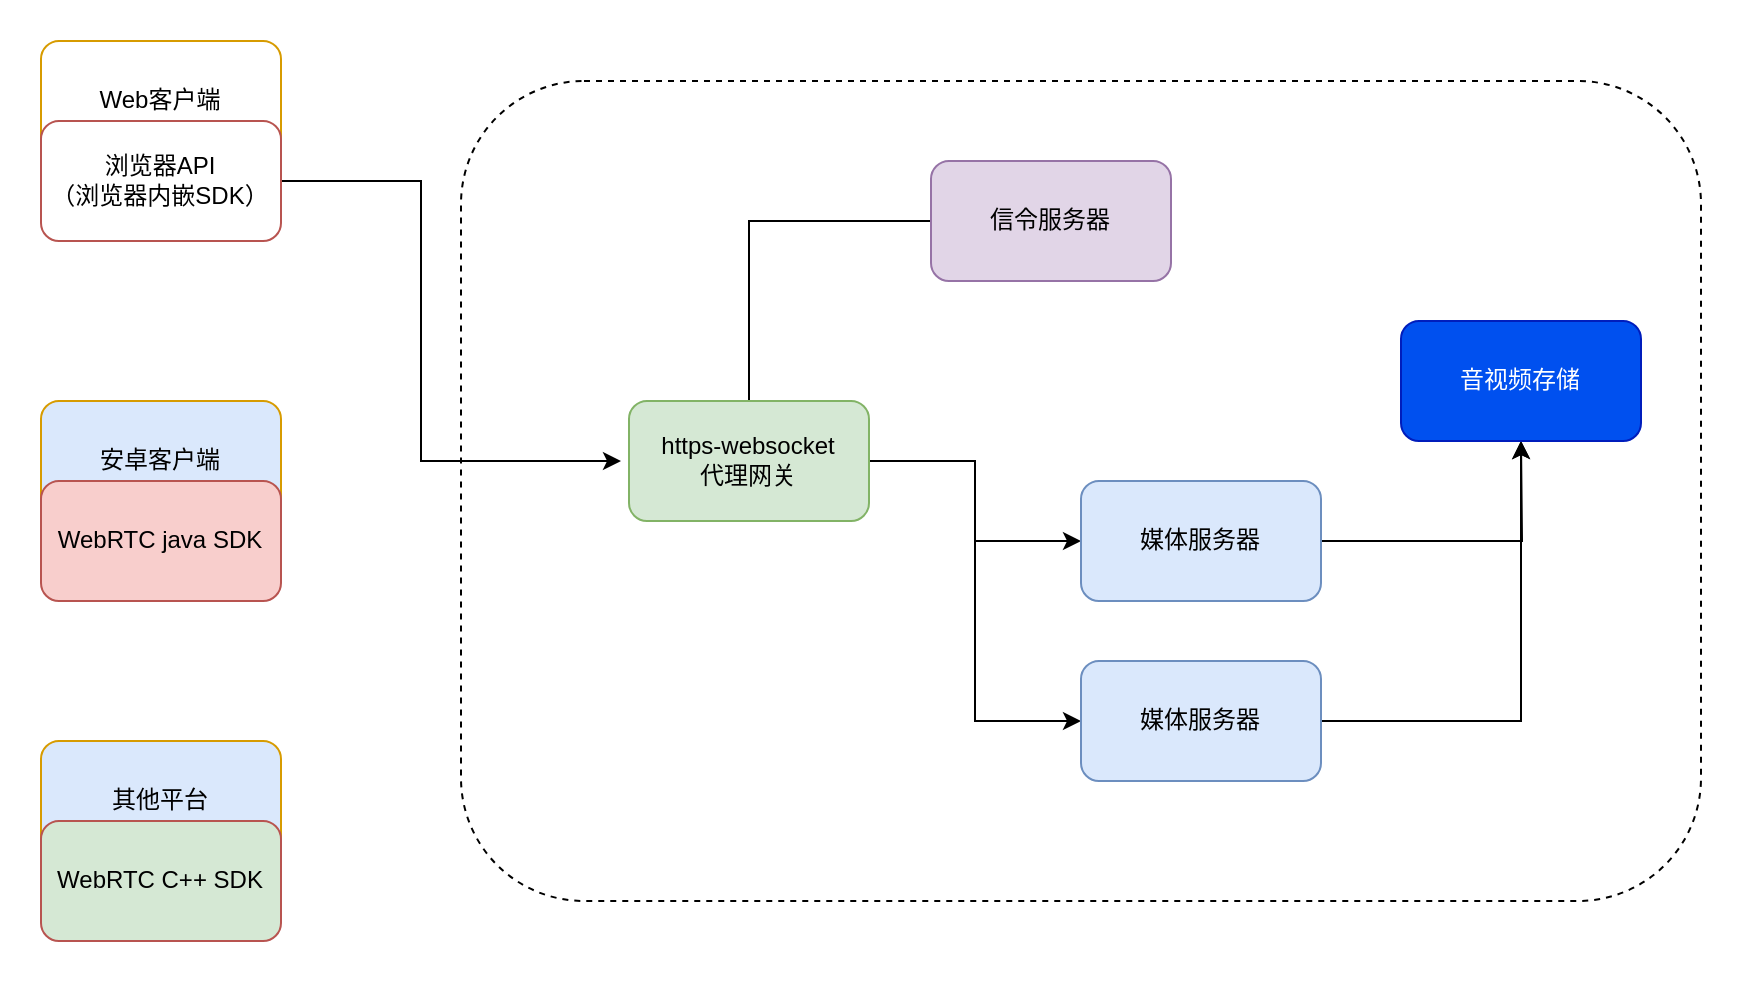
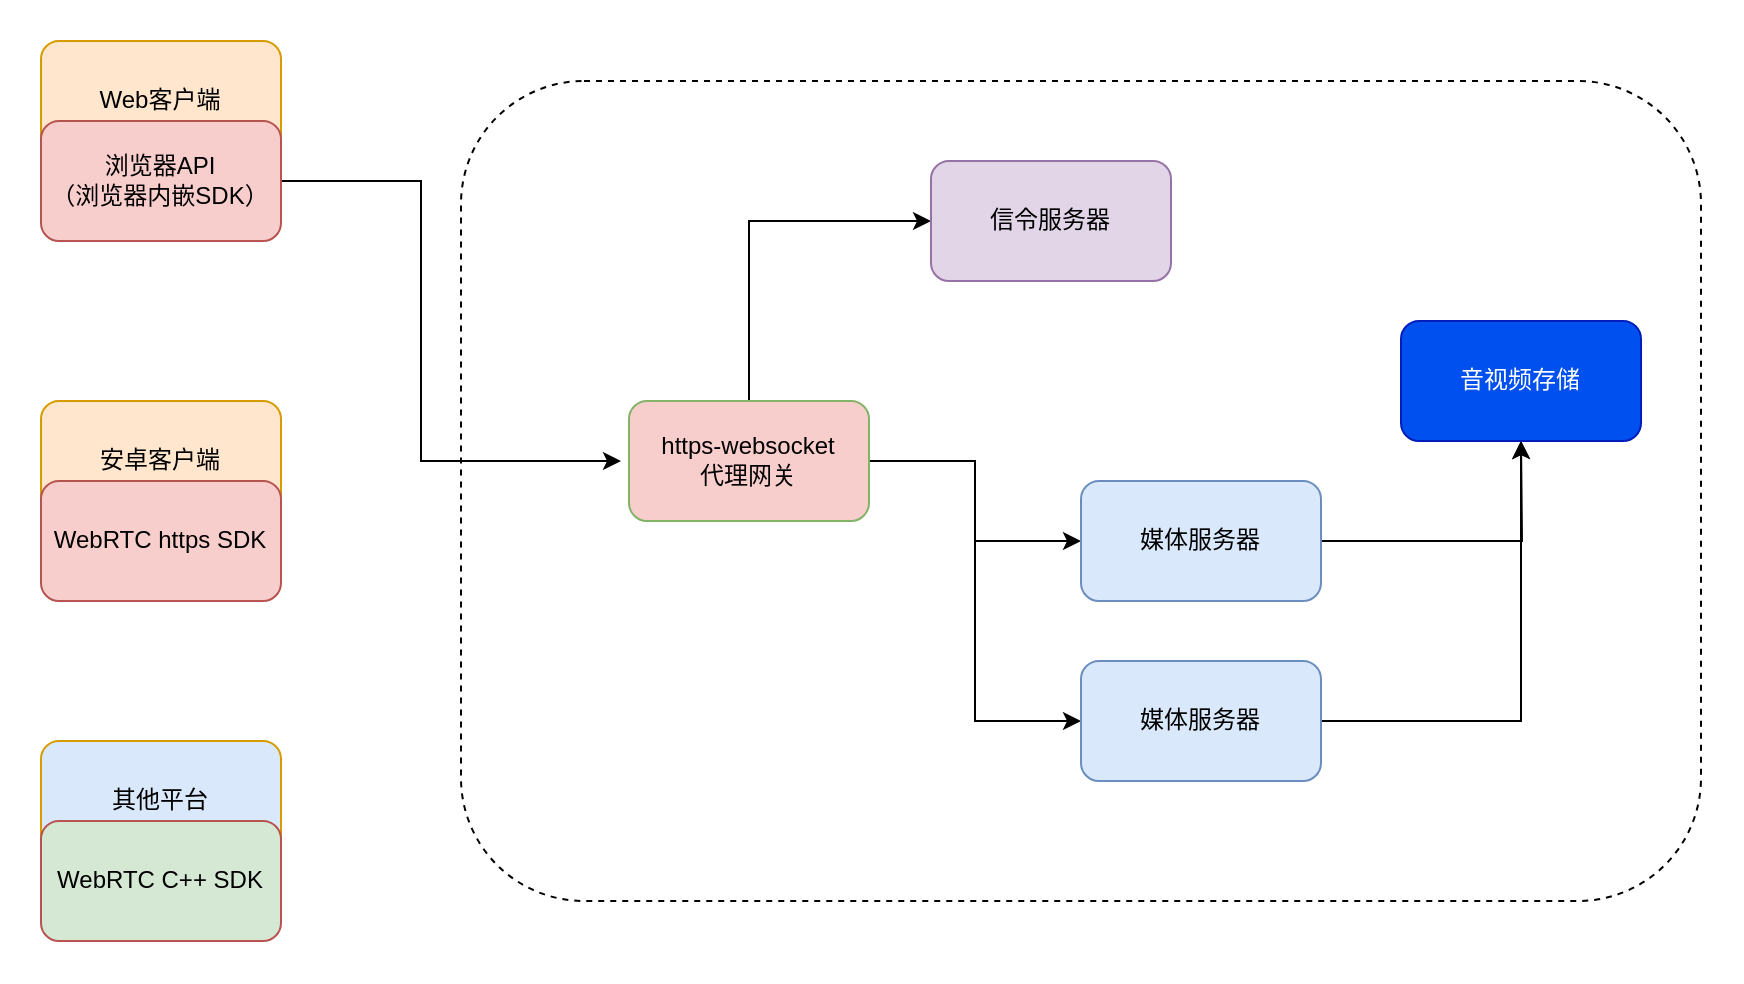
(161, 101) -> (161, 101)
(161, 181) -> (161, 181)
(921, 221) -> (916, 221)
(161, 461) -> (161, 461)
(749, 461) -> (749, 461)
(161, 541) -> (161, 541)
